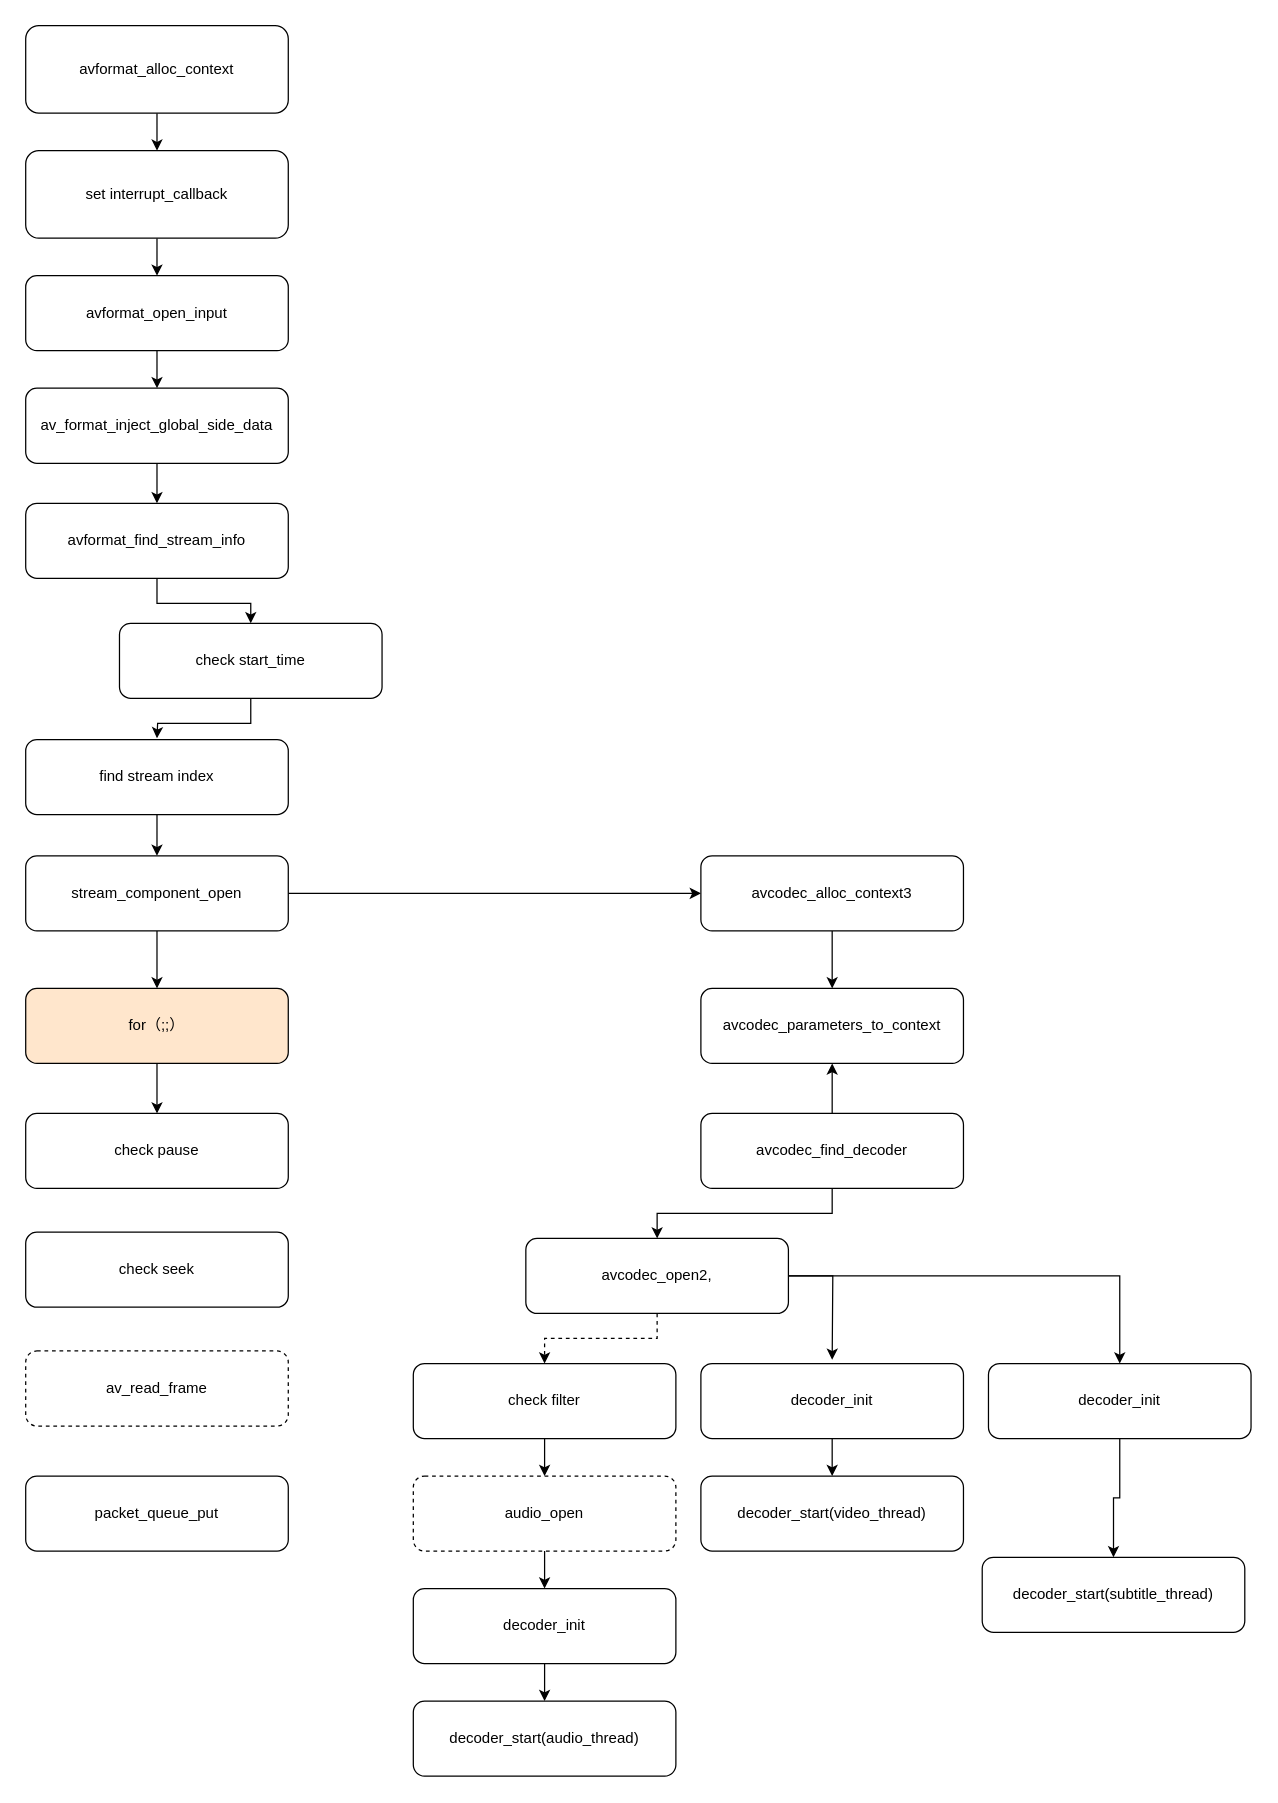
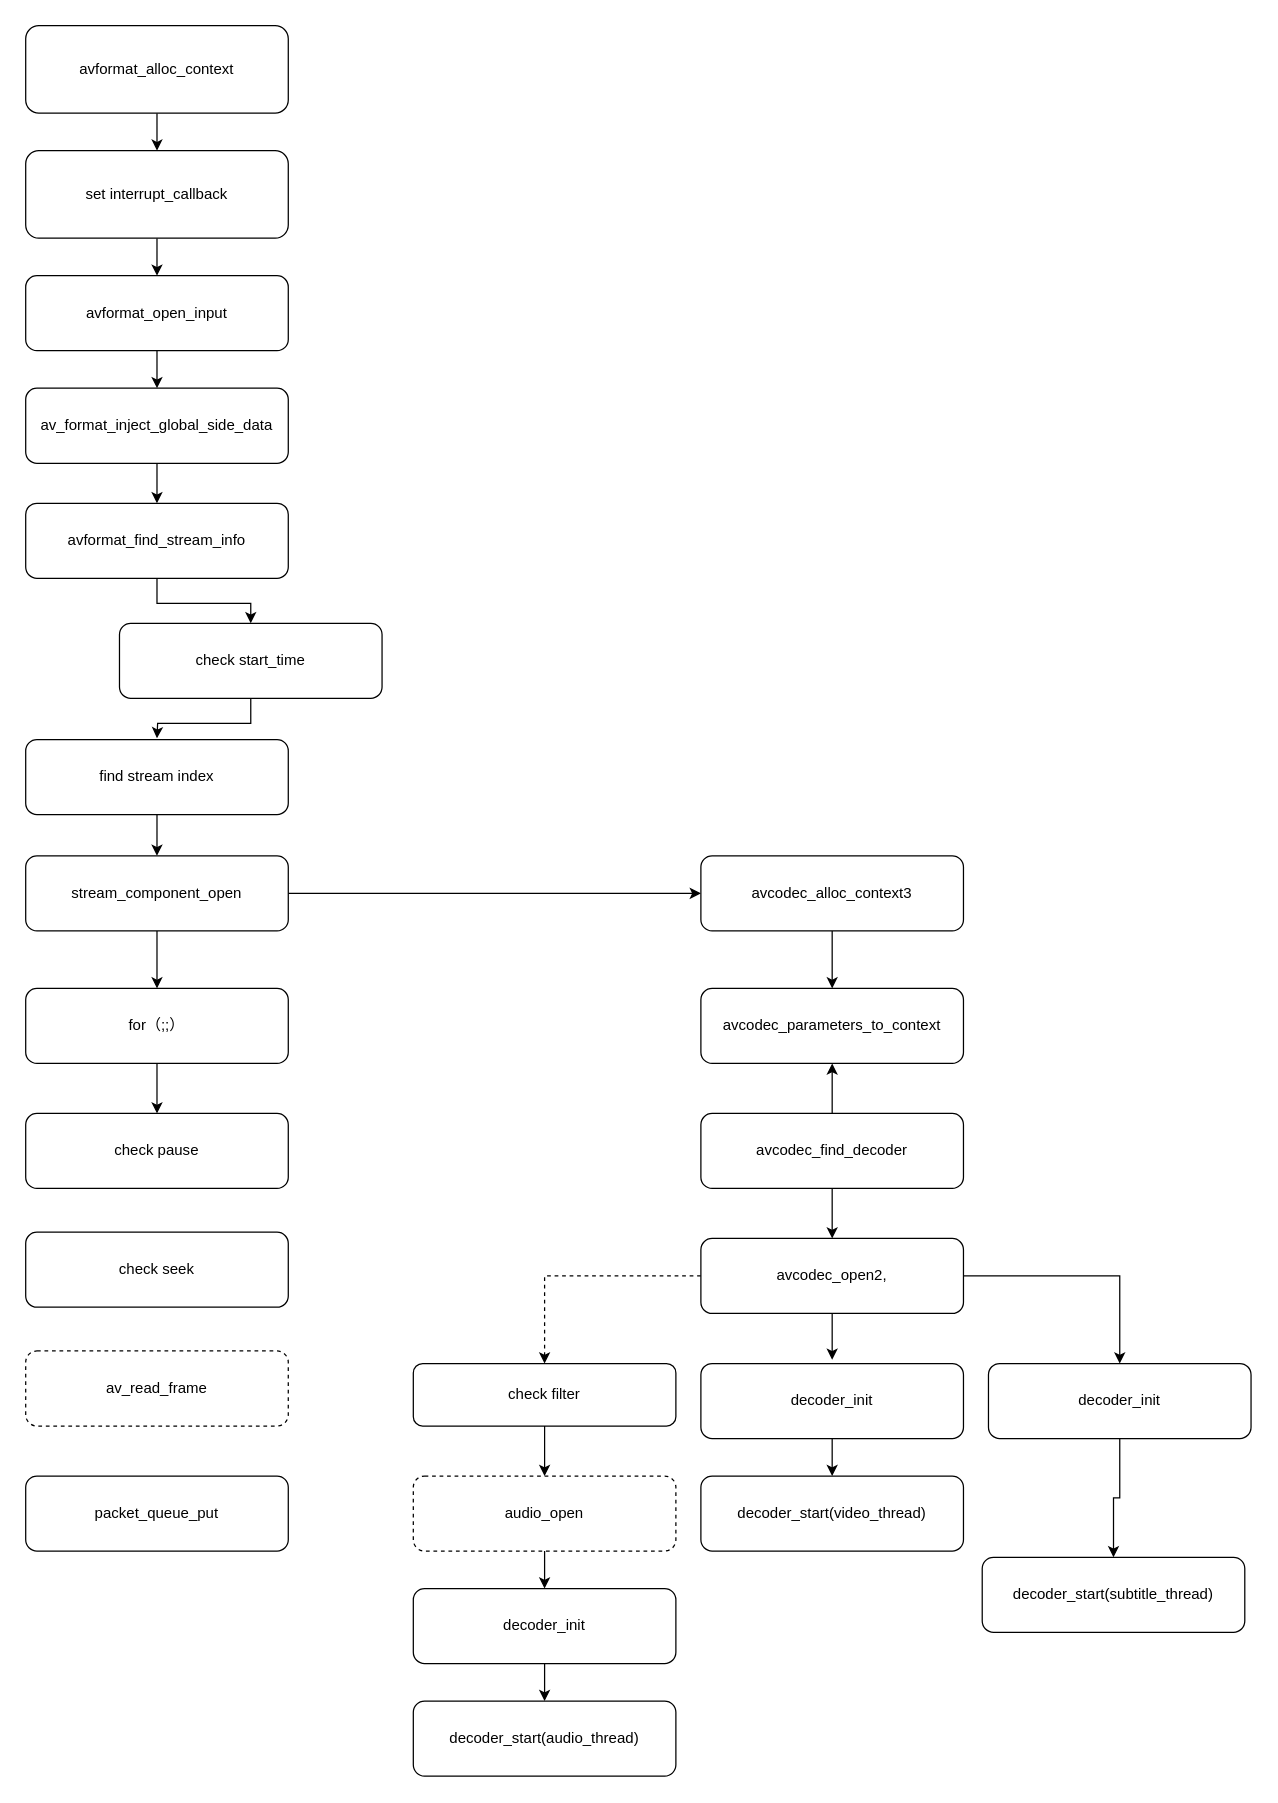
(157, 1026) -> (157, 1026)
(657, 1276) -> (832, 1276)
(544, 1401) -> (544, 1394)
